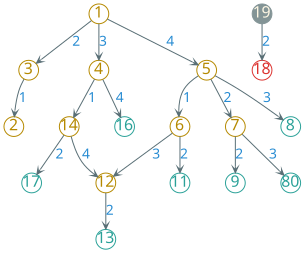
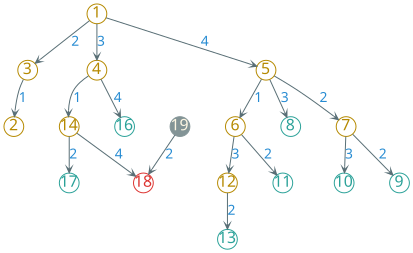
(79, 157) -> (104, 153)
(291, 183) -> (344, 183)
